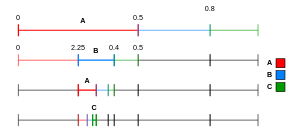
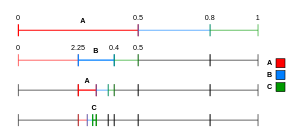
(210, 9) -> (210, 18)
none -> (258, 18)
